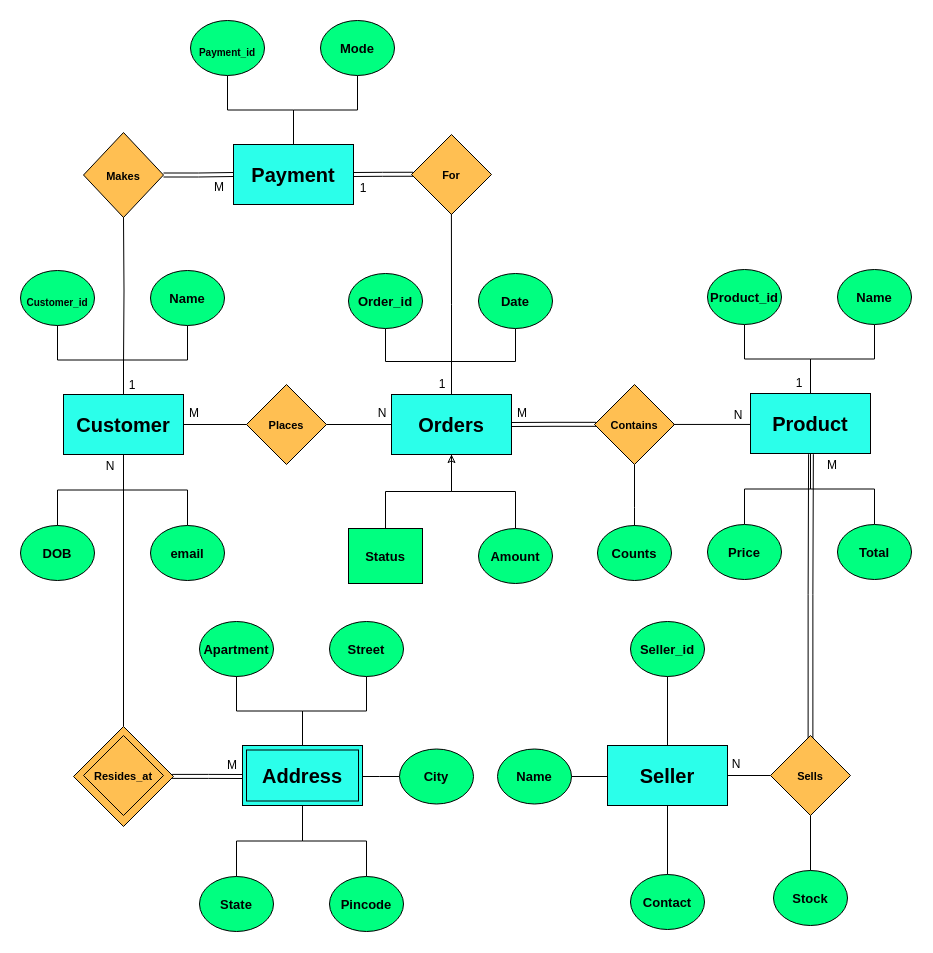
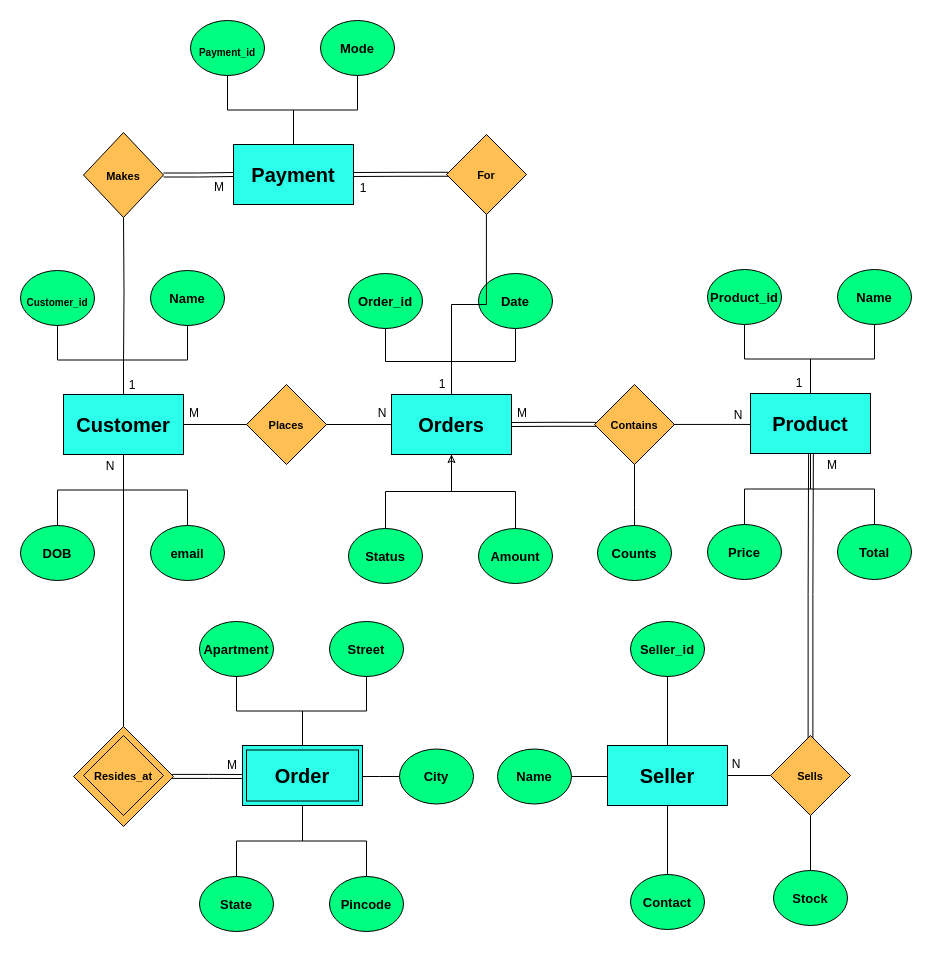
(452, 175) -> (487, 175)
(386, 556) -> (386, 556)
(303, 776) -> (303, 776)
